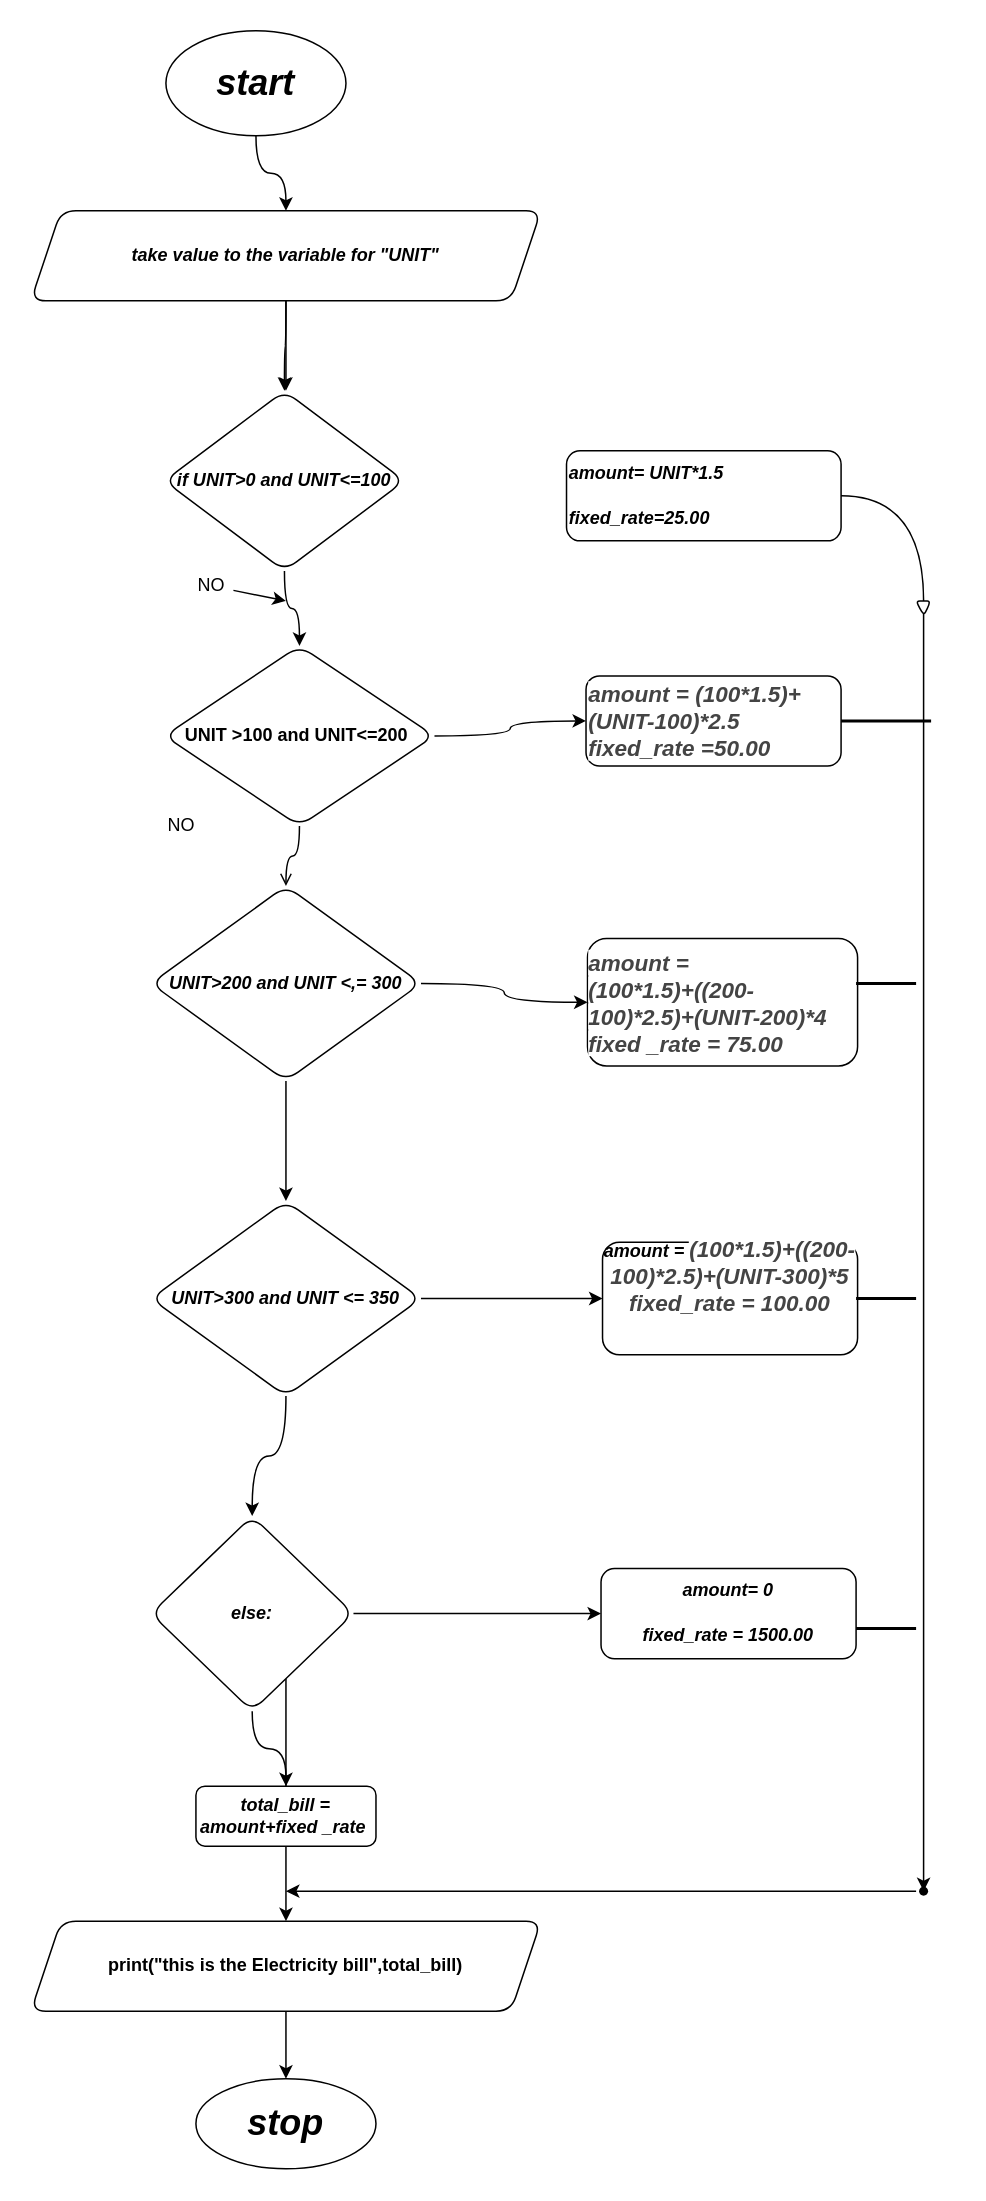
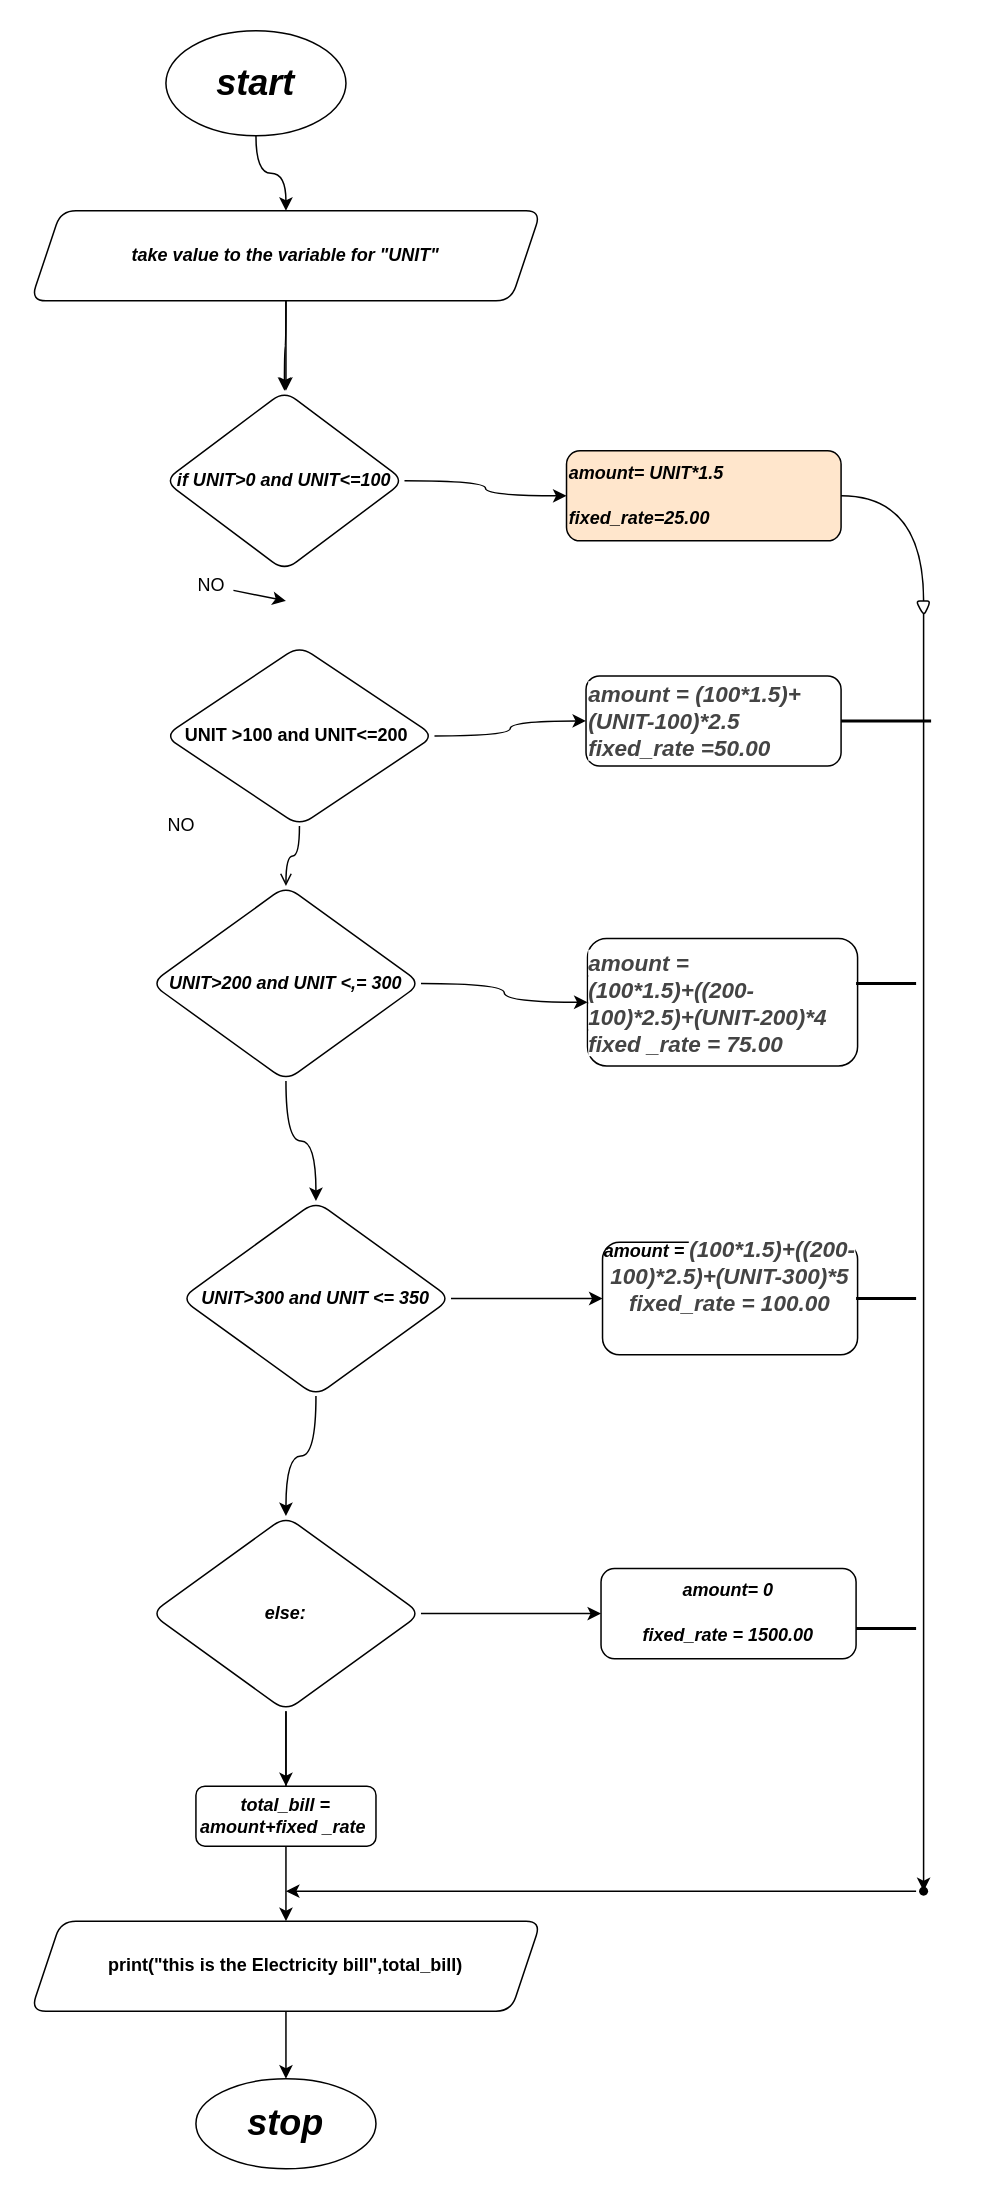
none -> (480, 485)
(704, 496) -> (704, 496)
(287, 604) -> none
(286, 1298) -> (316, 1298)
(252, 1613) -> (286, 1613)
